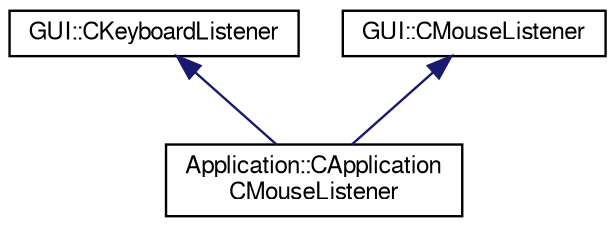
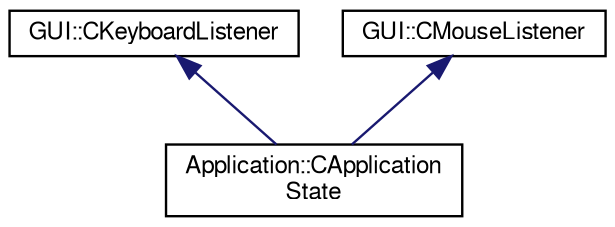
(314, 180) -> (314, 180)
